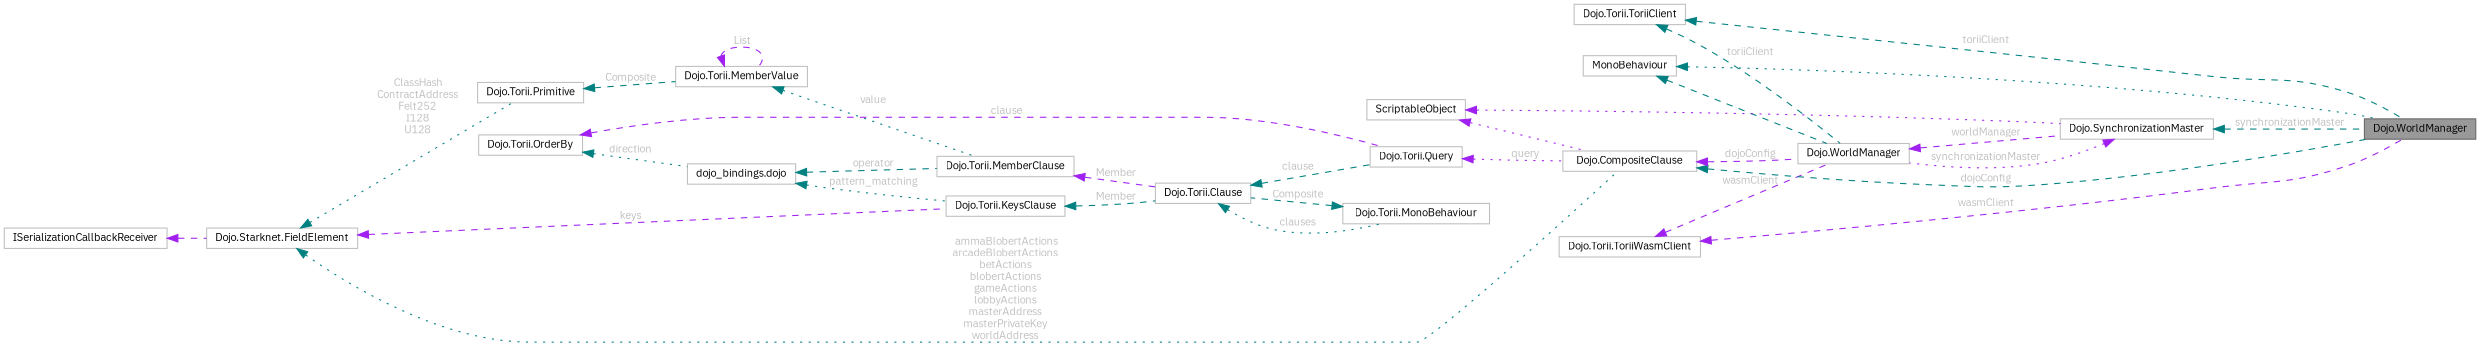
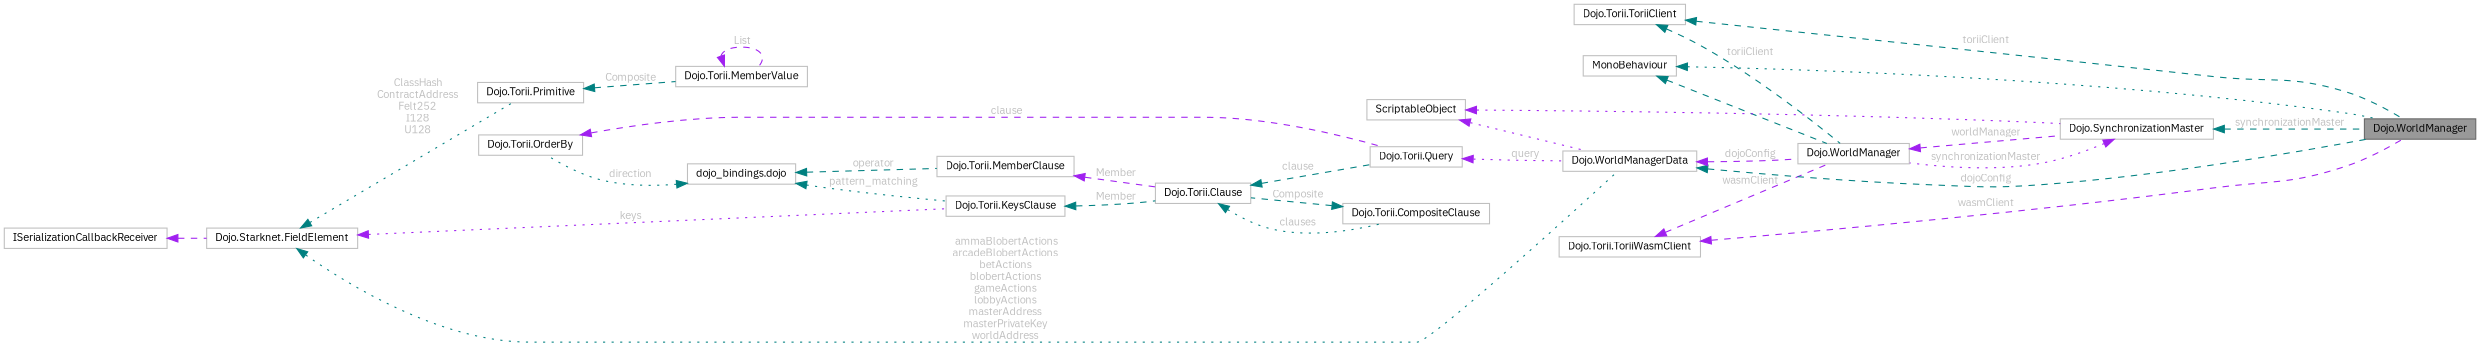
(884, 125) -> none
(640, 160) -> (609, 182)
(1630, 161) -> (1630, 161)
(1416, 214) -> (1416, 214)
(657, 222) -> (657, 222)
